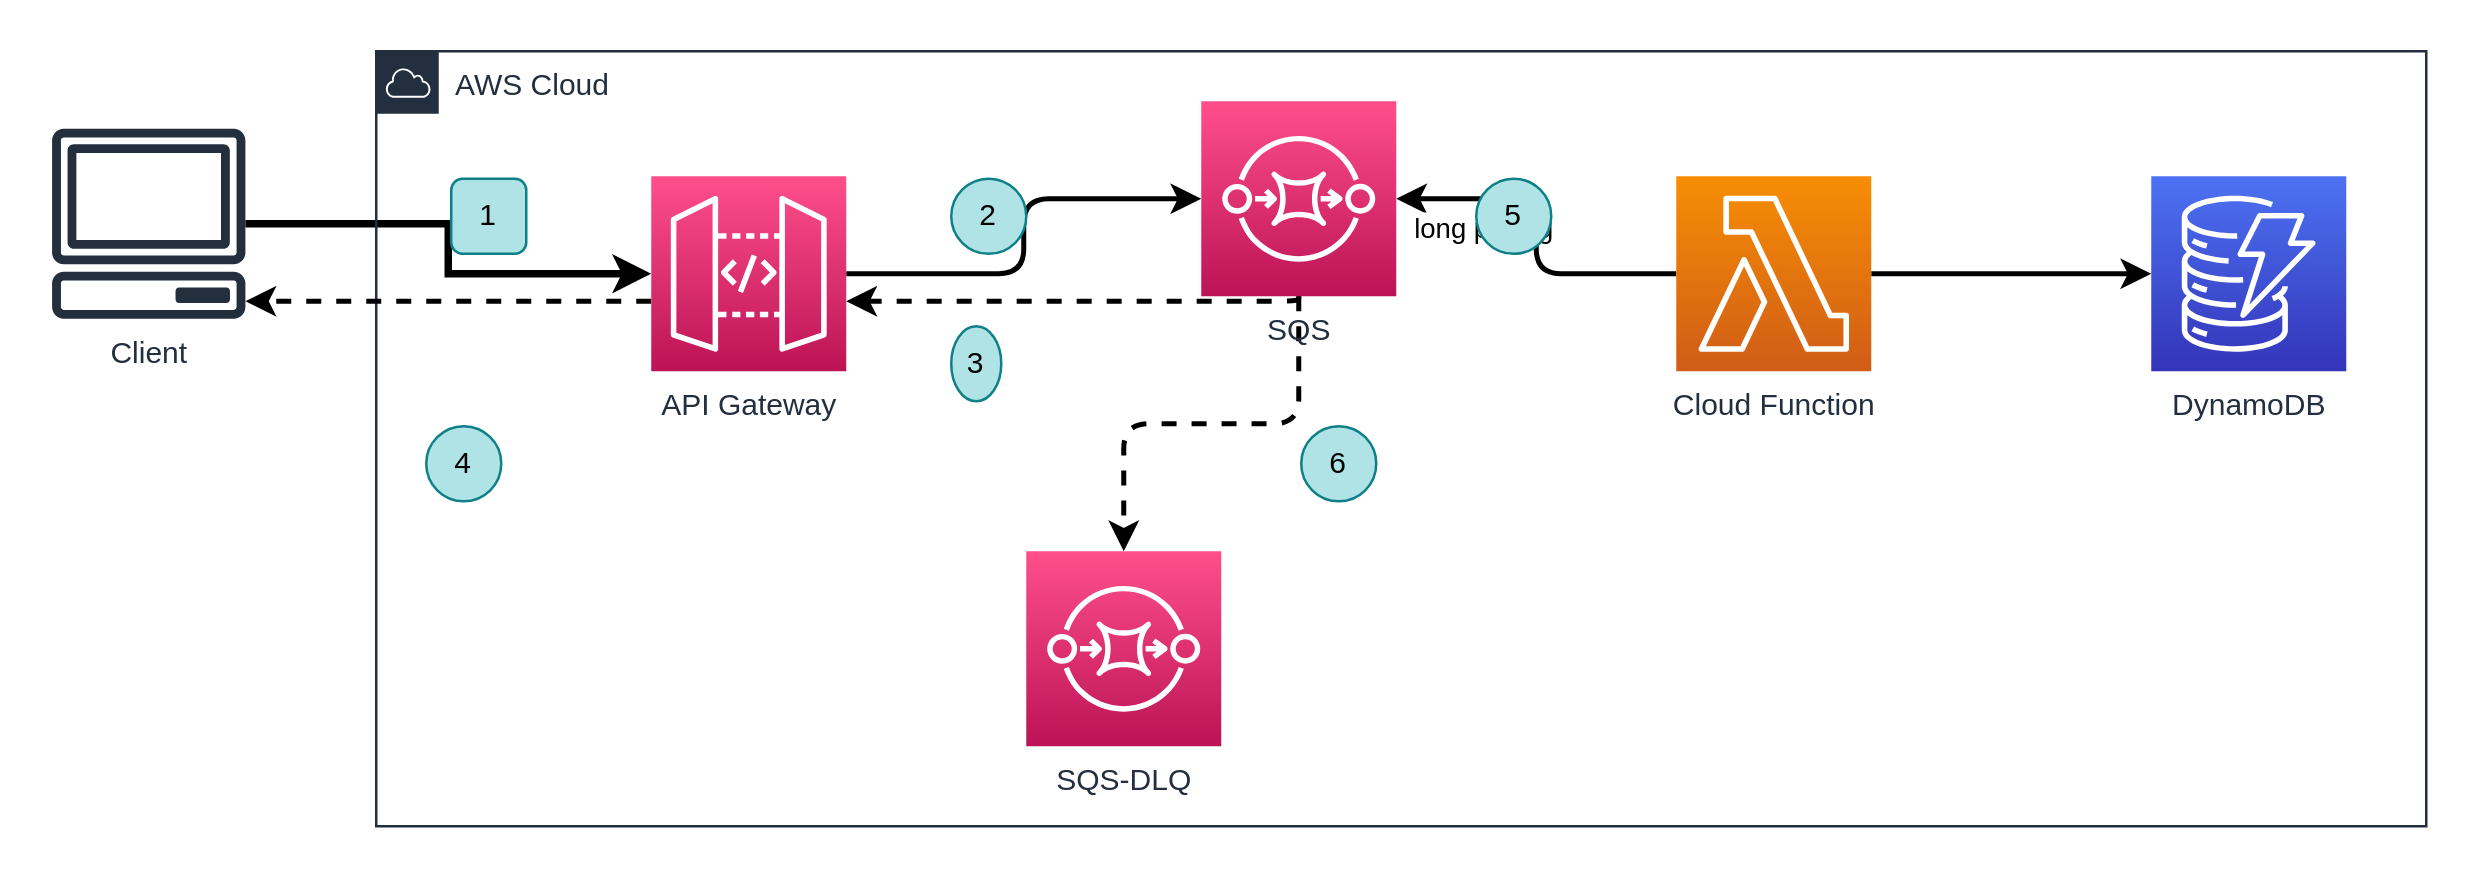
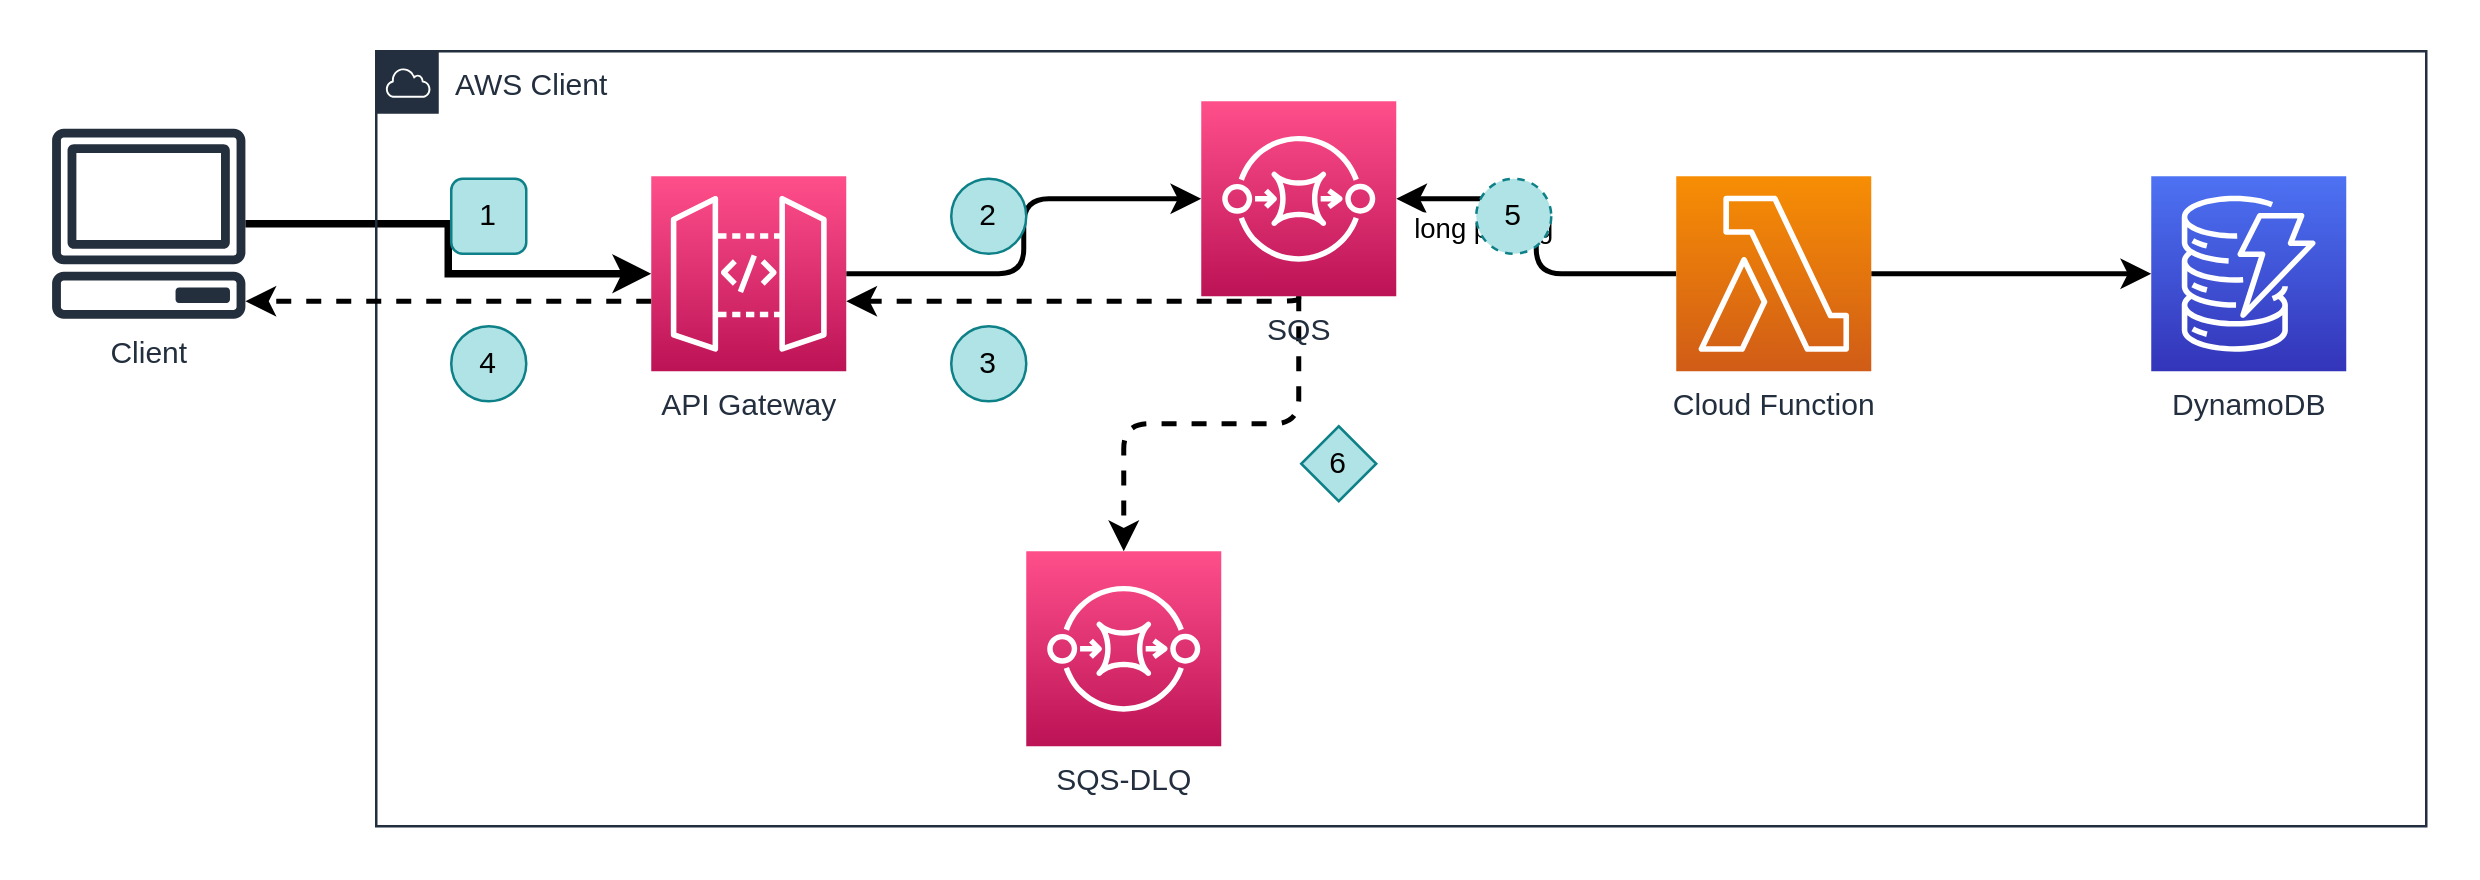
(524, 87) -> (529, 87)
(1514, 216) -> (1514, 216)
(976, 364) -> (989, 364)
(464, 464) -> (489, 364)
(1339, 464) -> (1339, 464)
